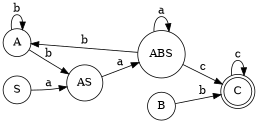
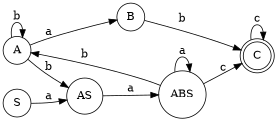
none -> (69, 32)
